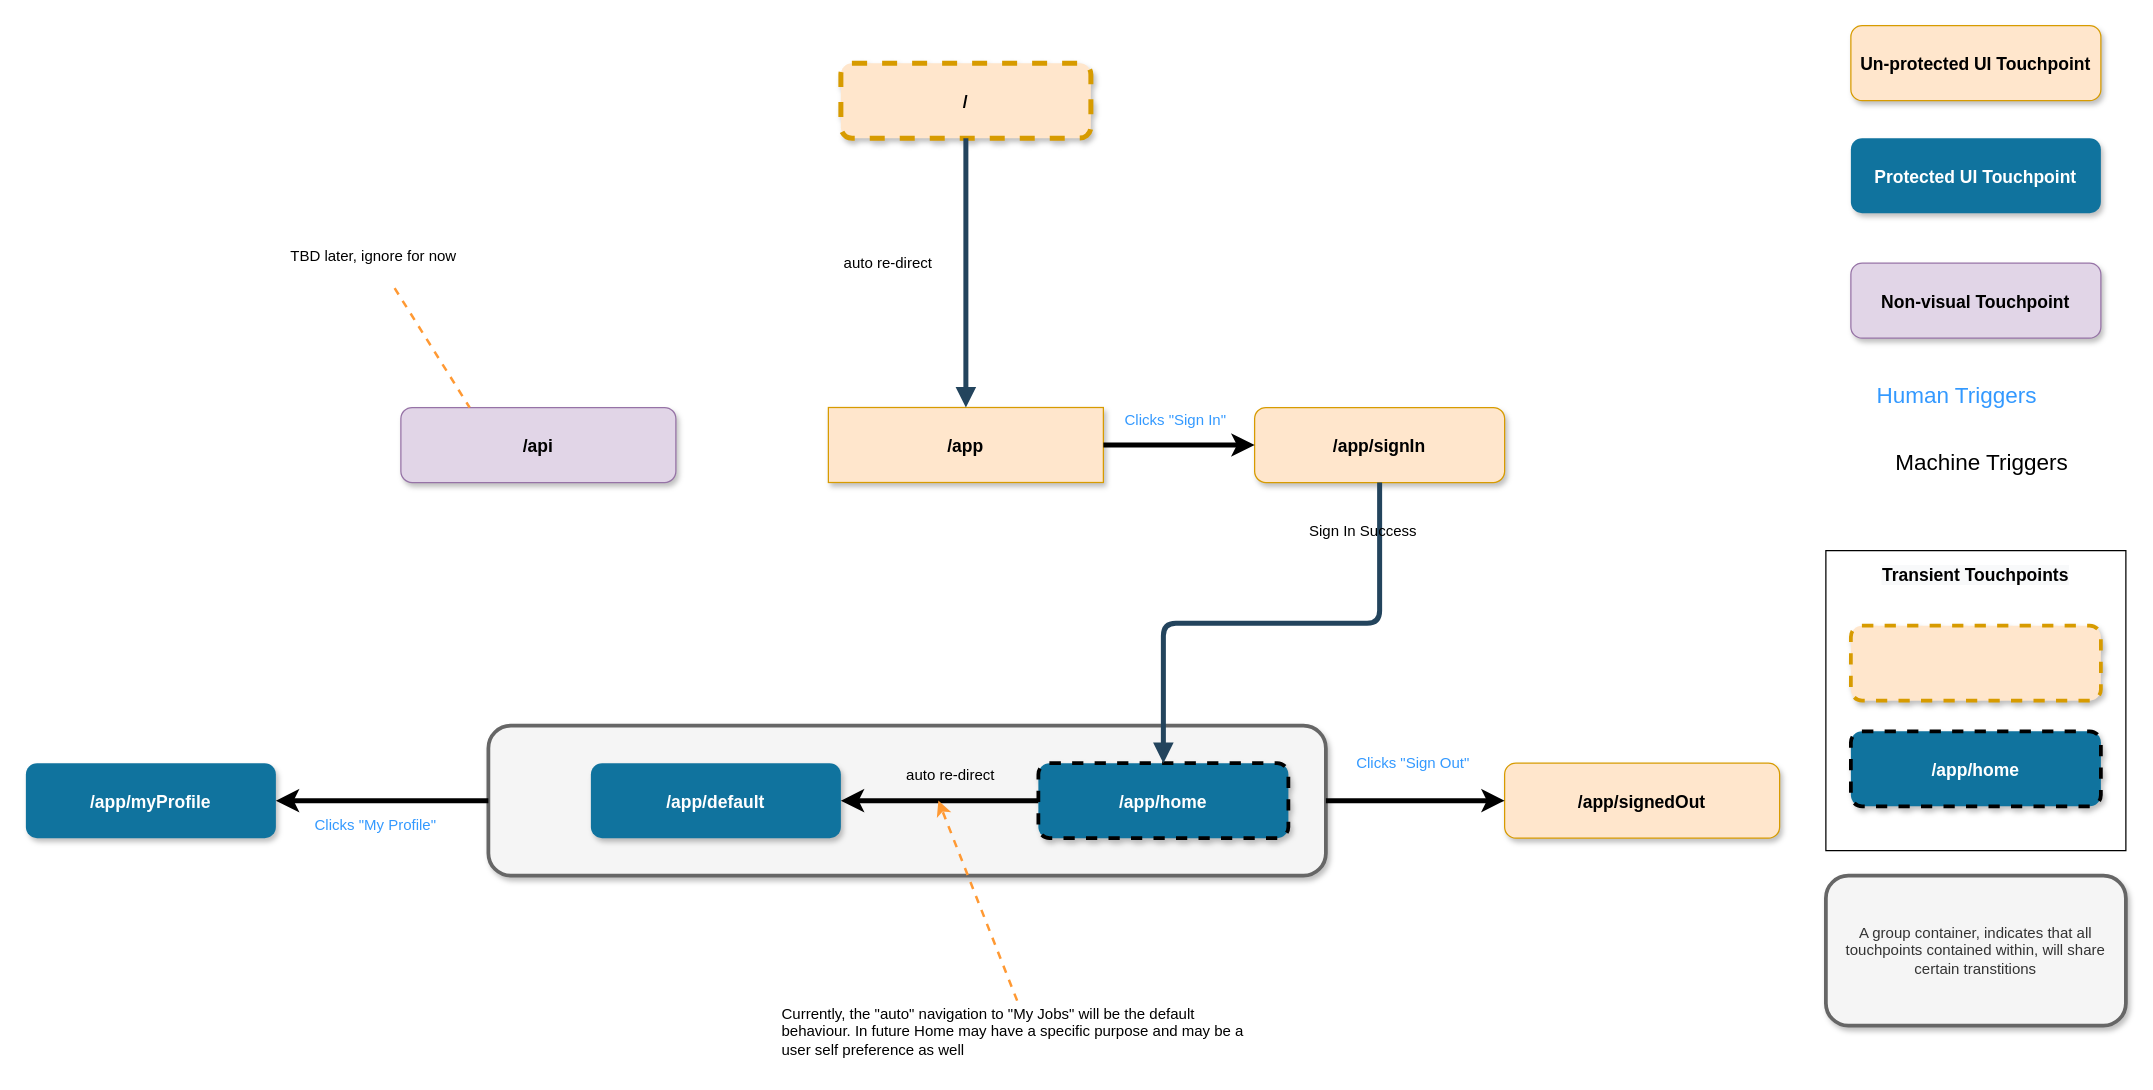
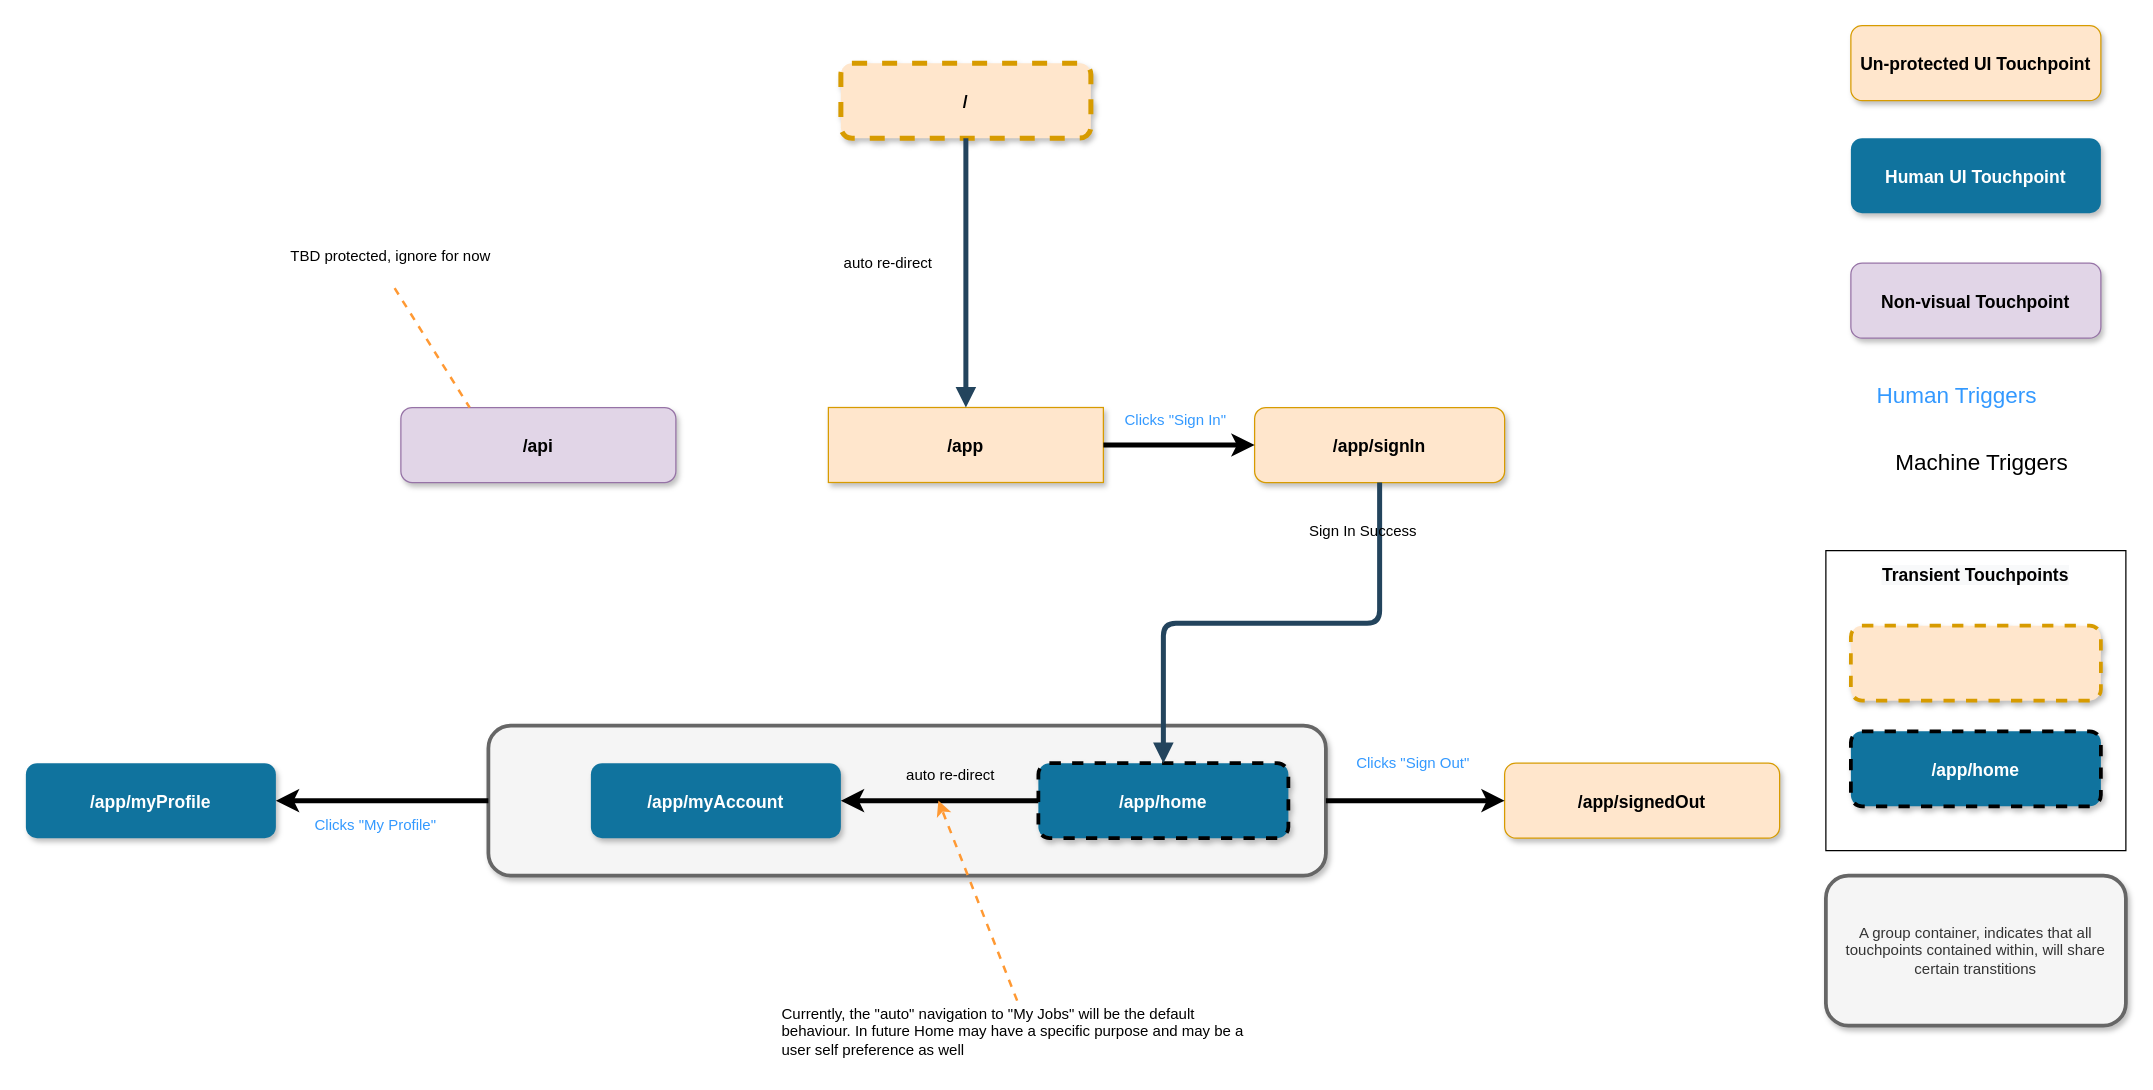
(1975, 177) -> (1975, 177)
(382, 257) -> (396, 257)
(715, 802) -> (715, 802)
